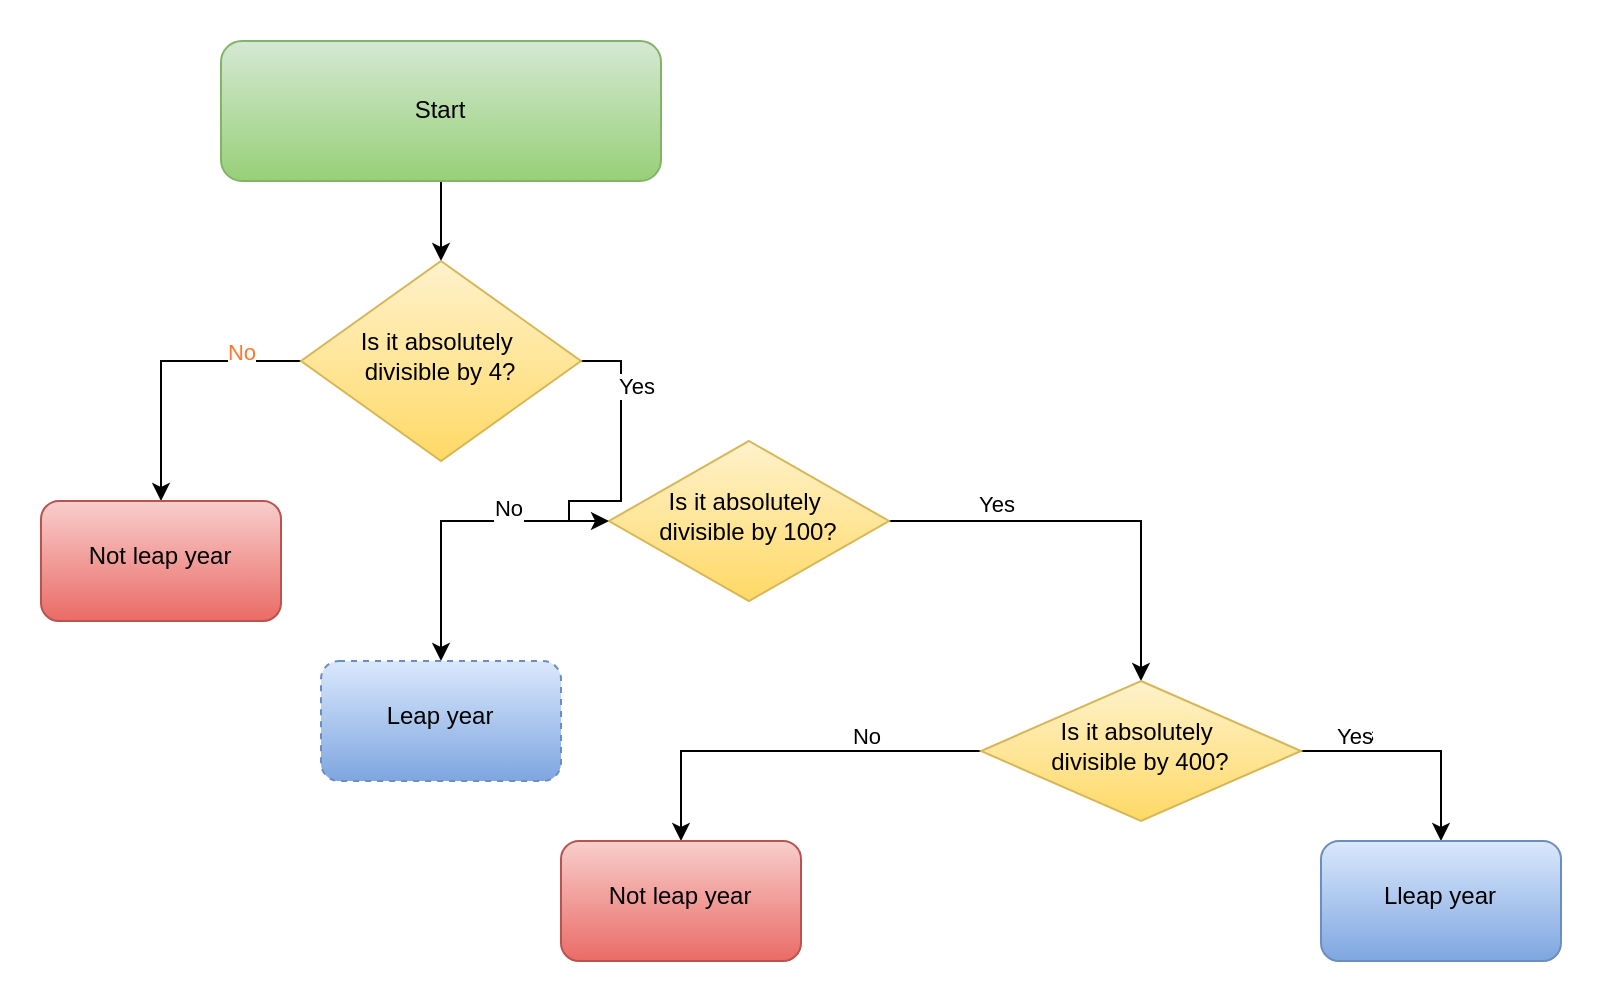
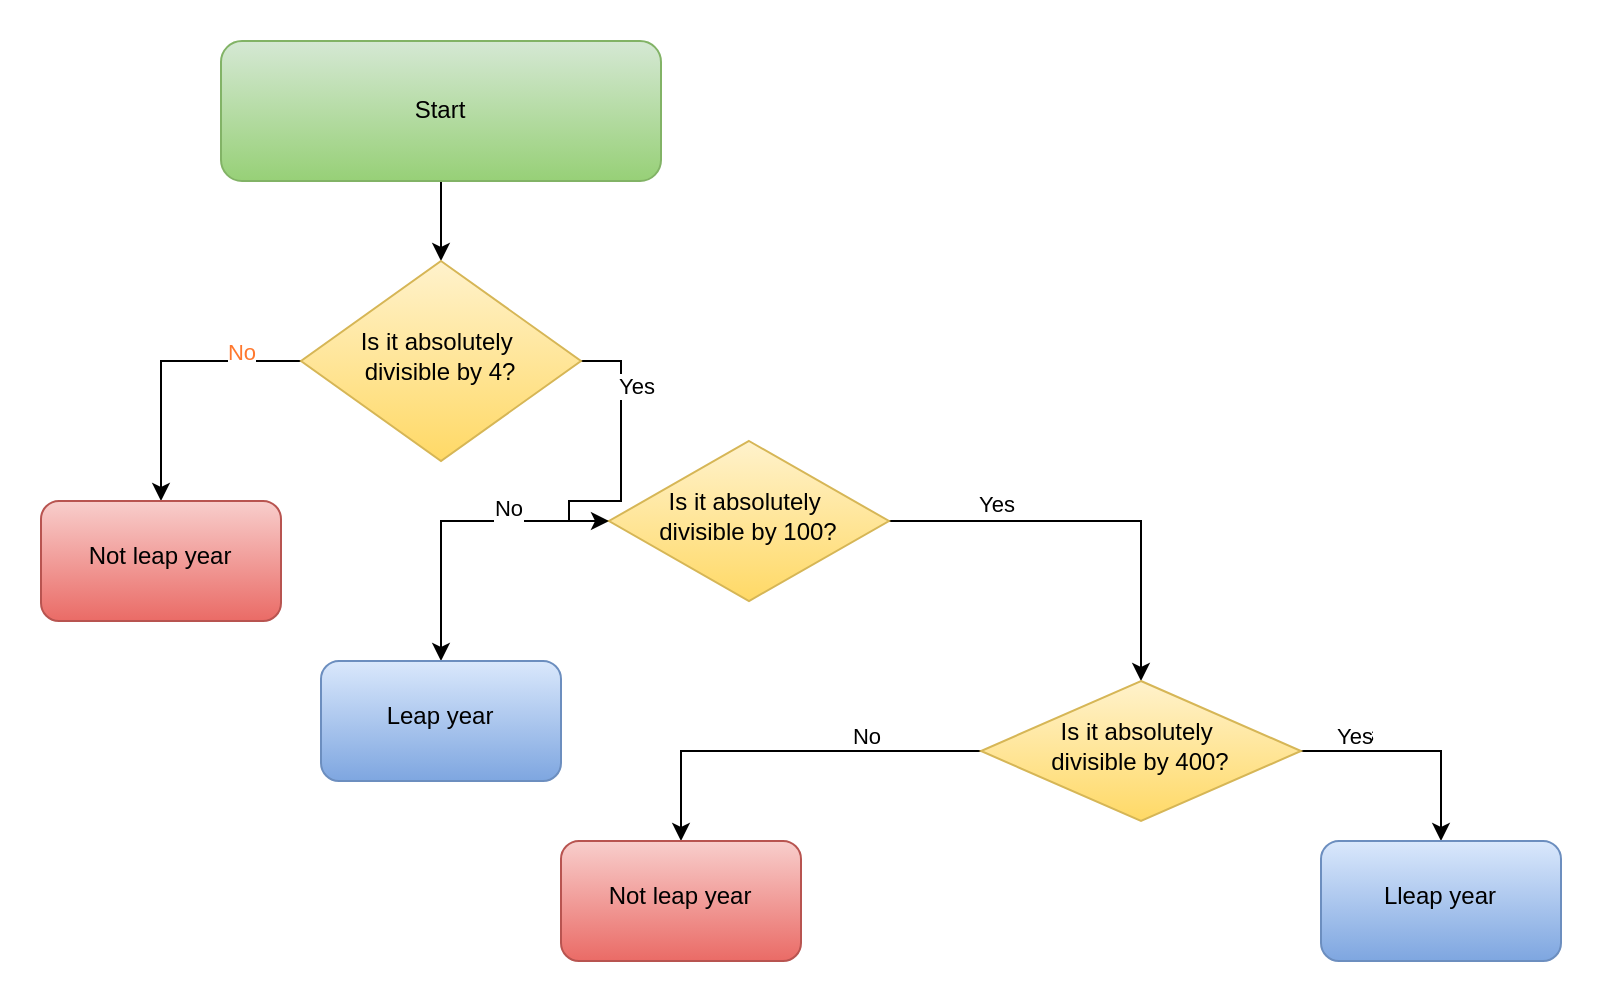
(441, 721) -> (441, 721)
